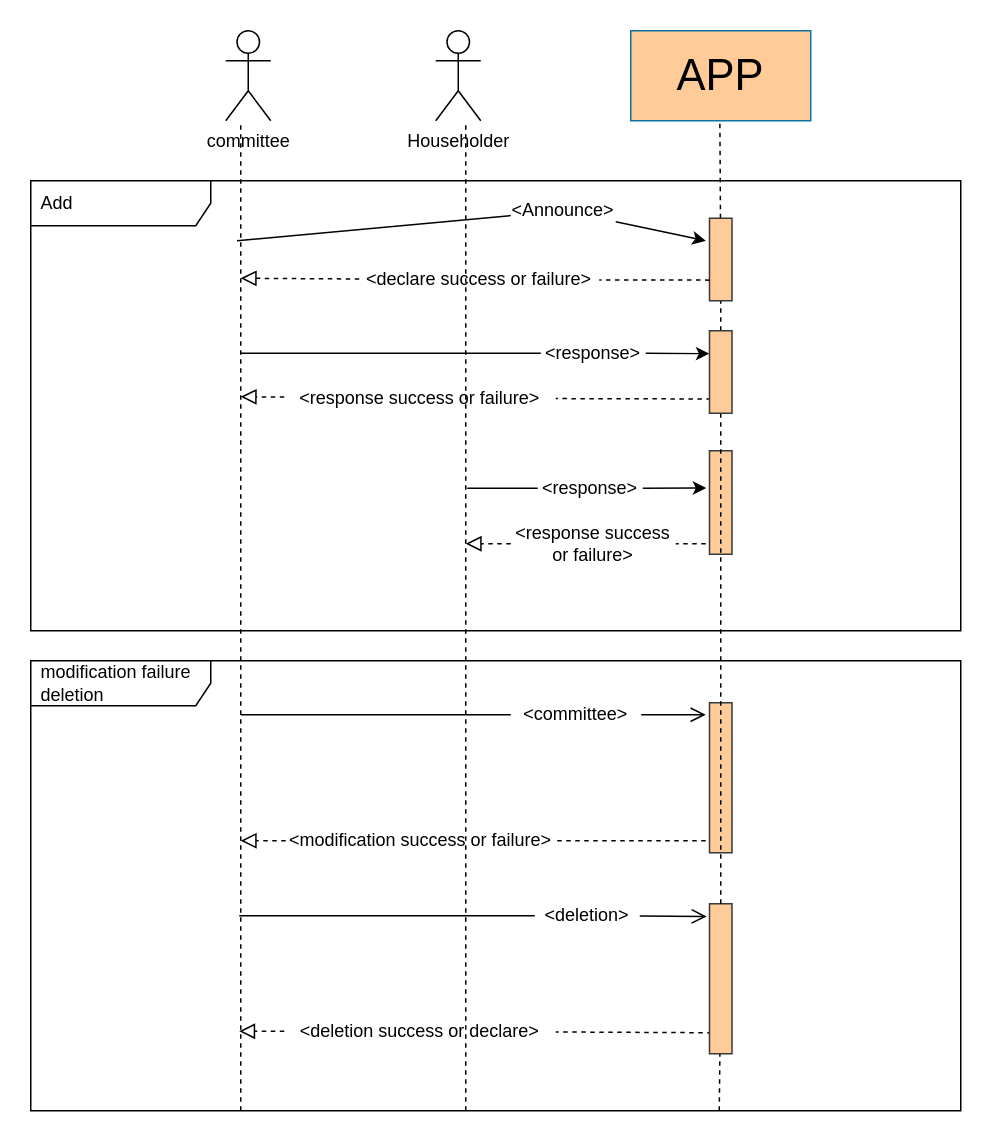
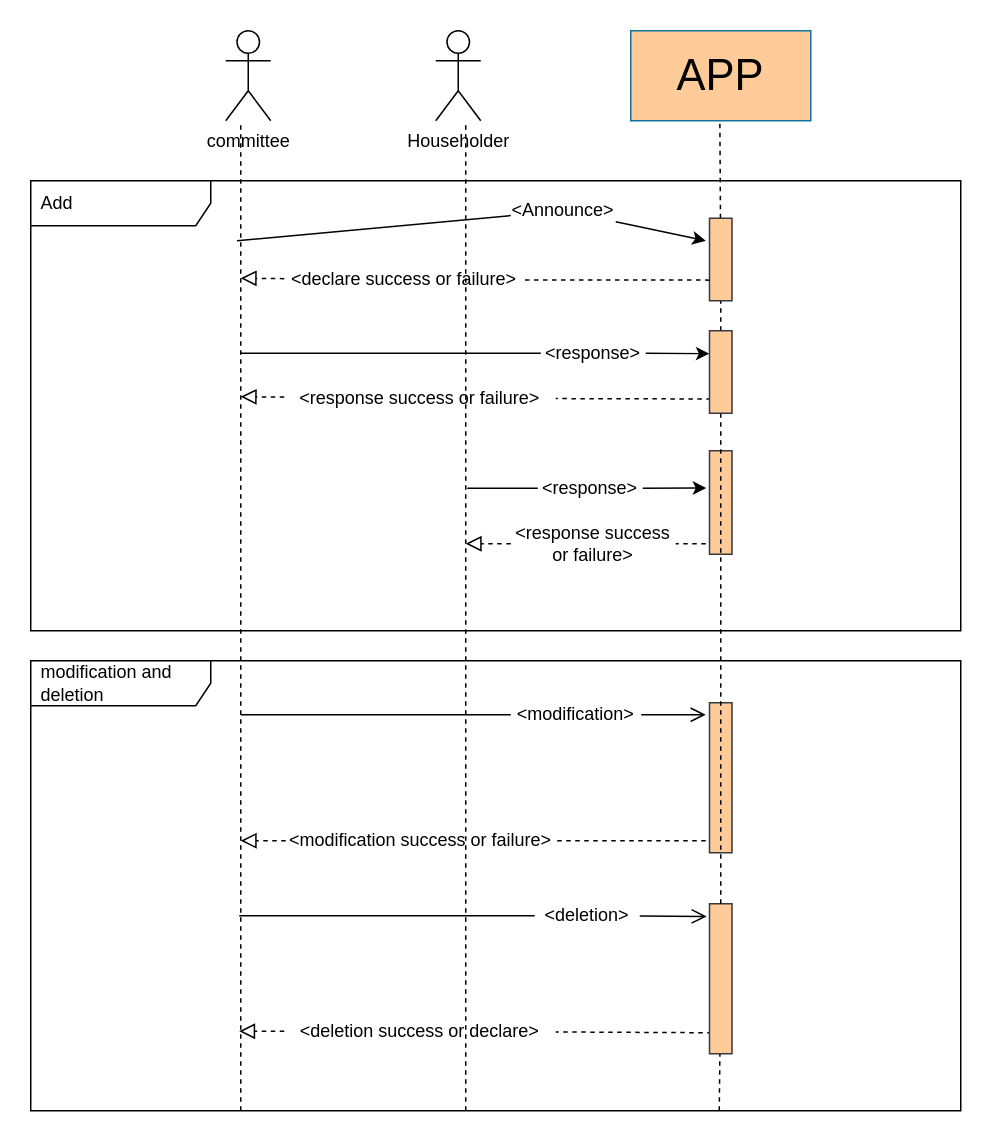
(479, 280) -> (404, 280)
(126, 683) -> (126, 683)
(576, 715) -> (576, 715)
